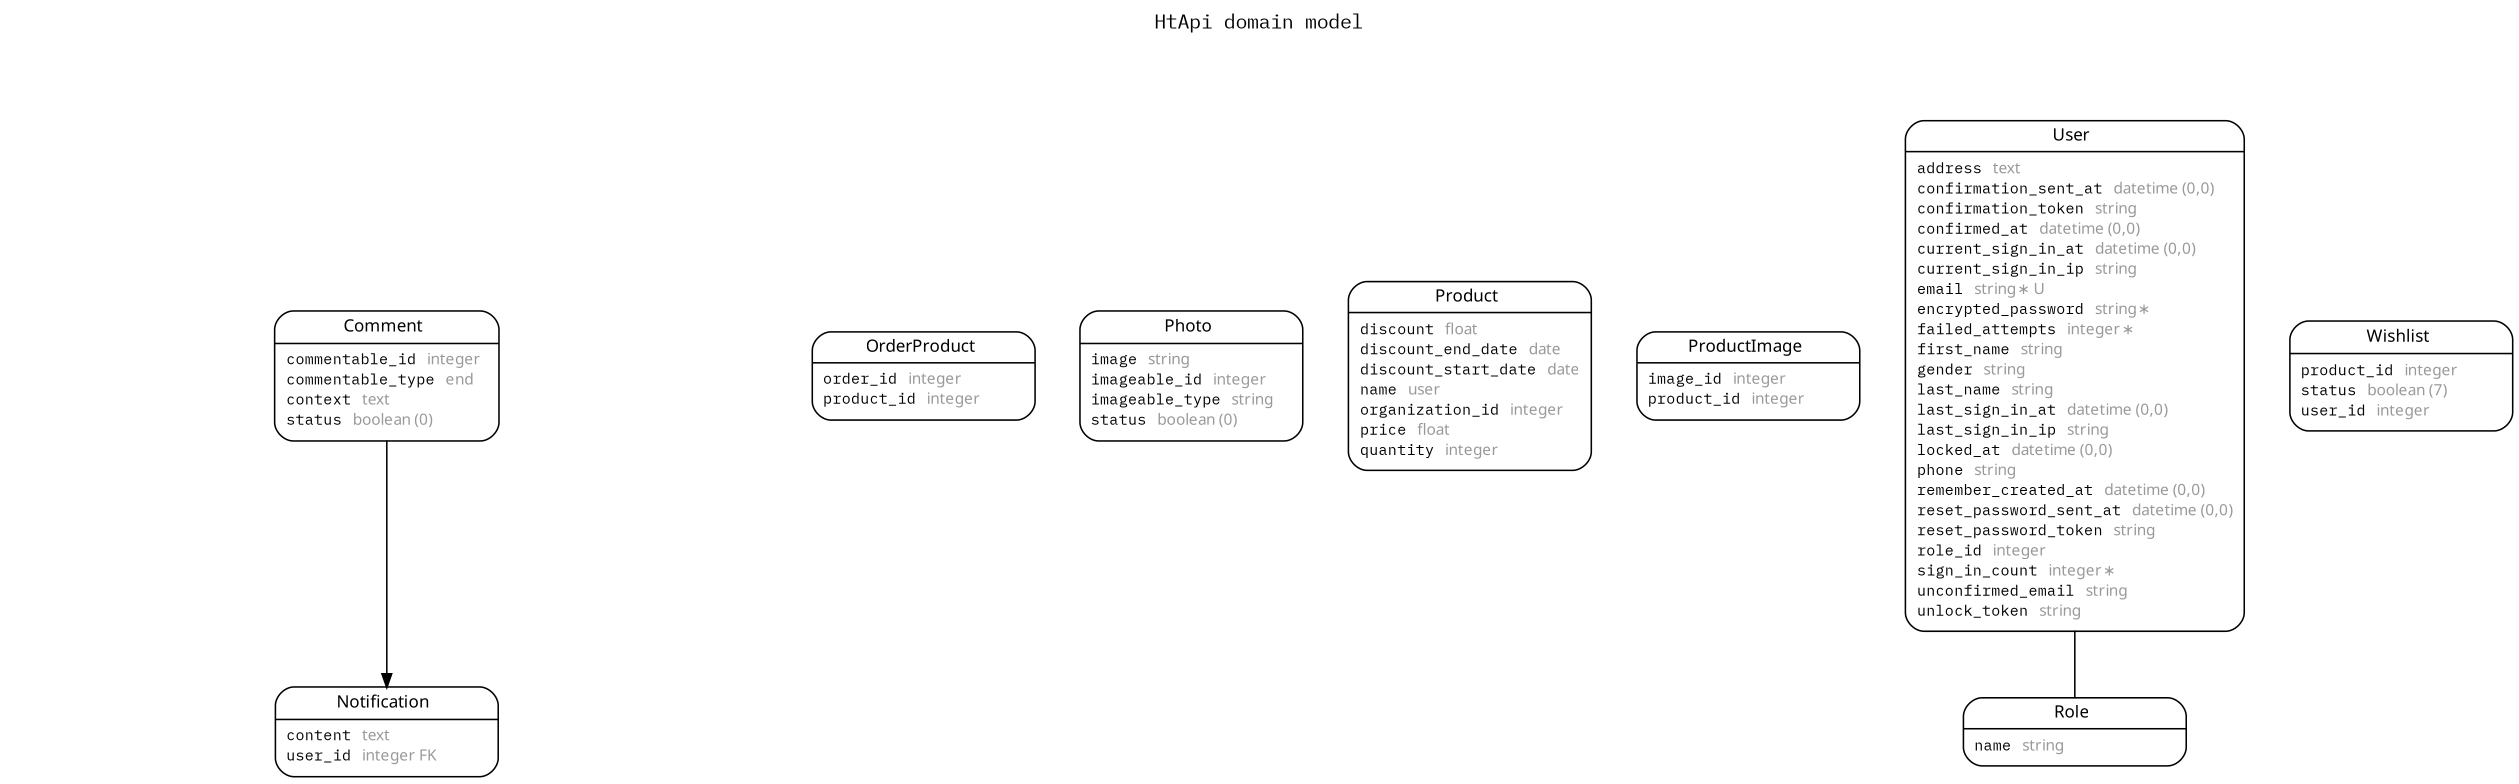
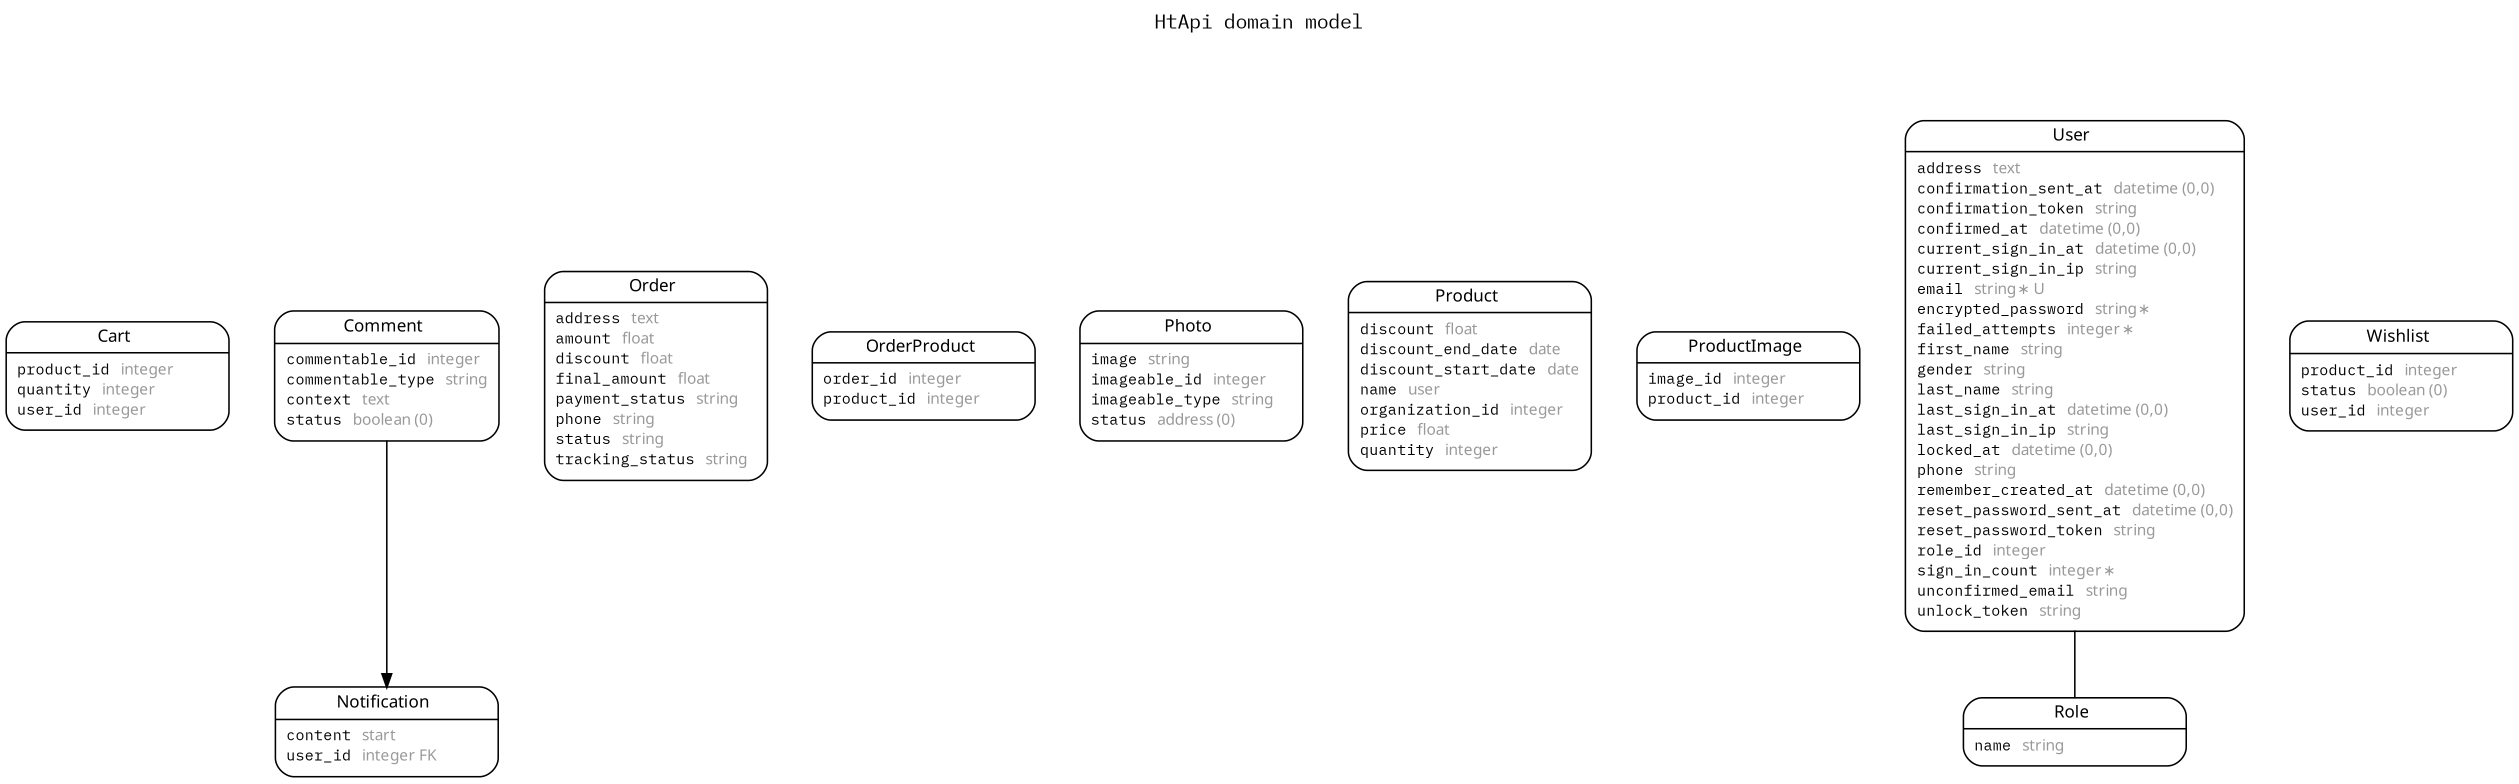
none -> (118, 376)
none -> (656, 376)
(460, 380) -> (467, 380)
(2407, 391) -> (2407, 391)
(1198, 420) -> (1197, 420)
(377, 736) -> (379, 736)
